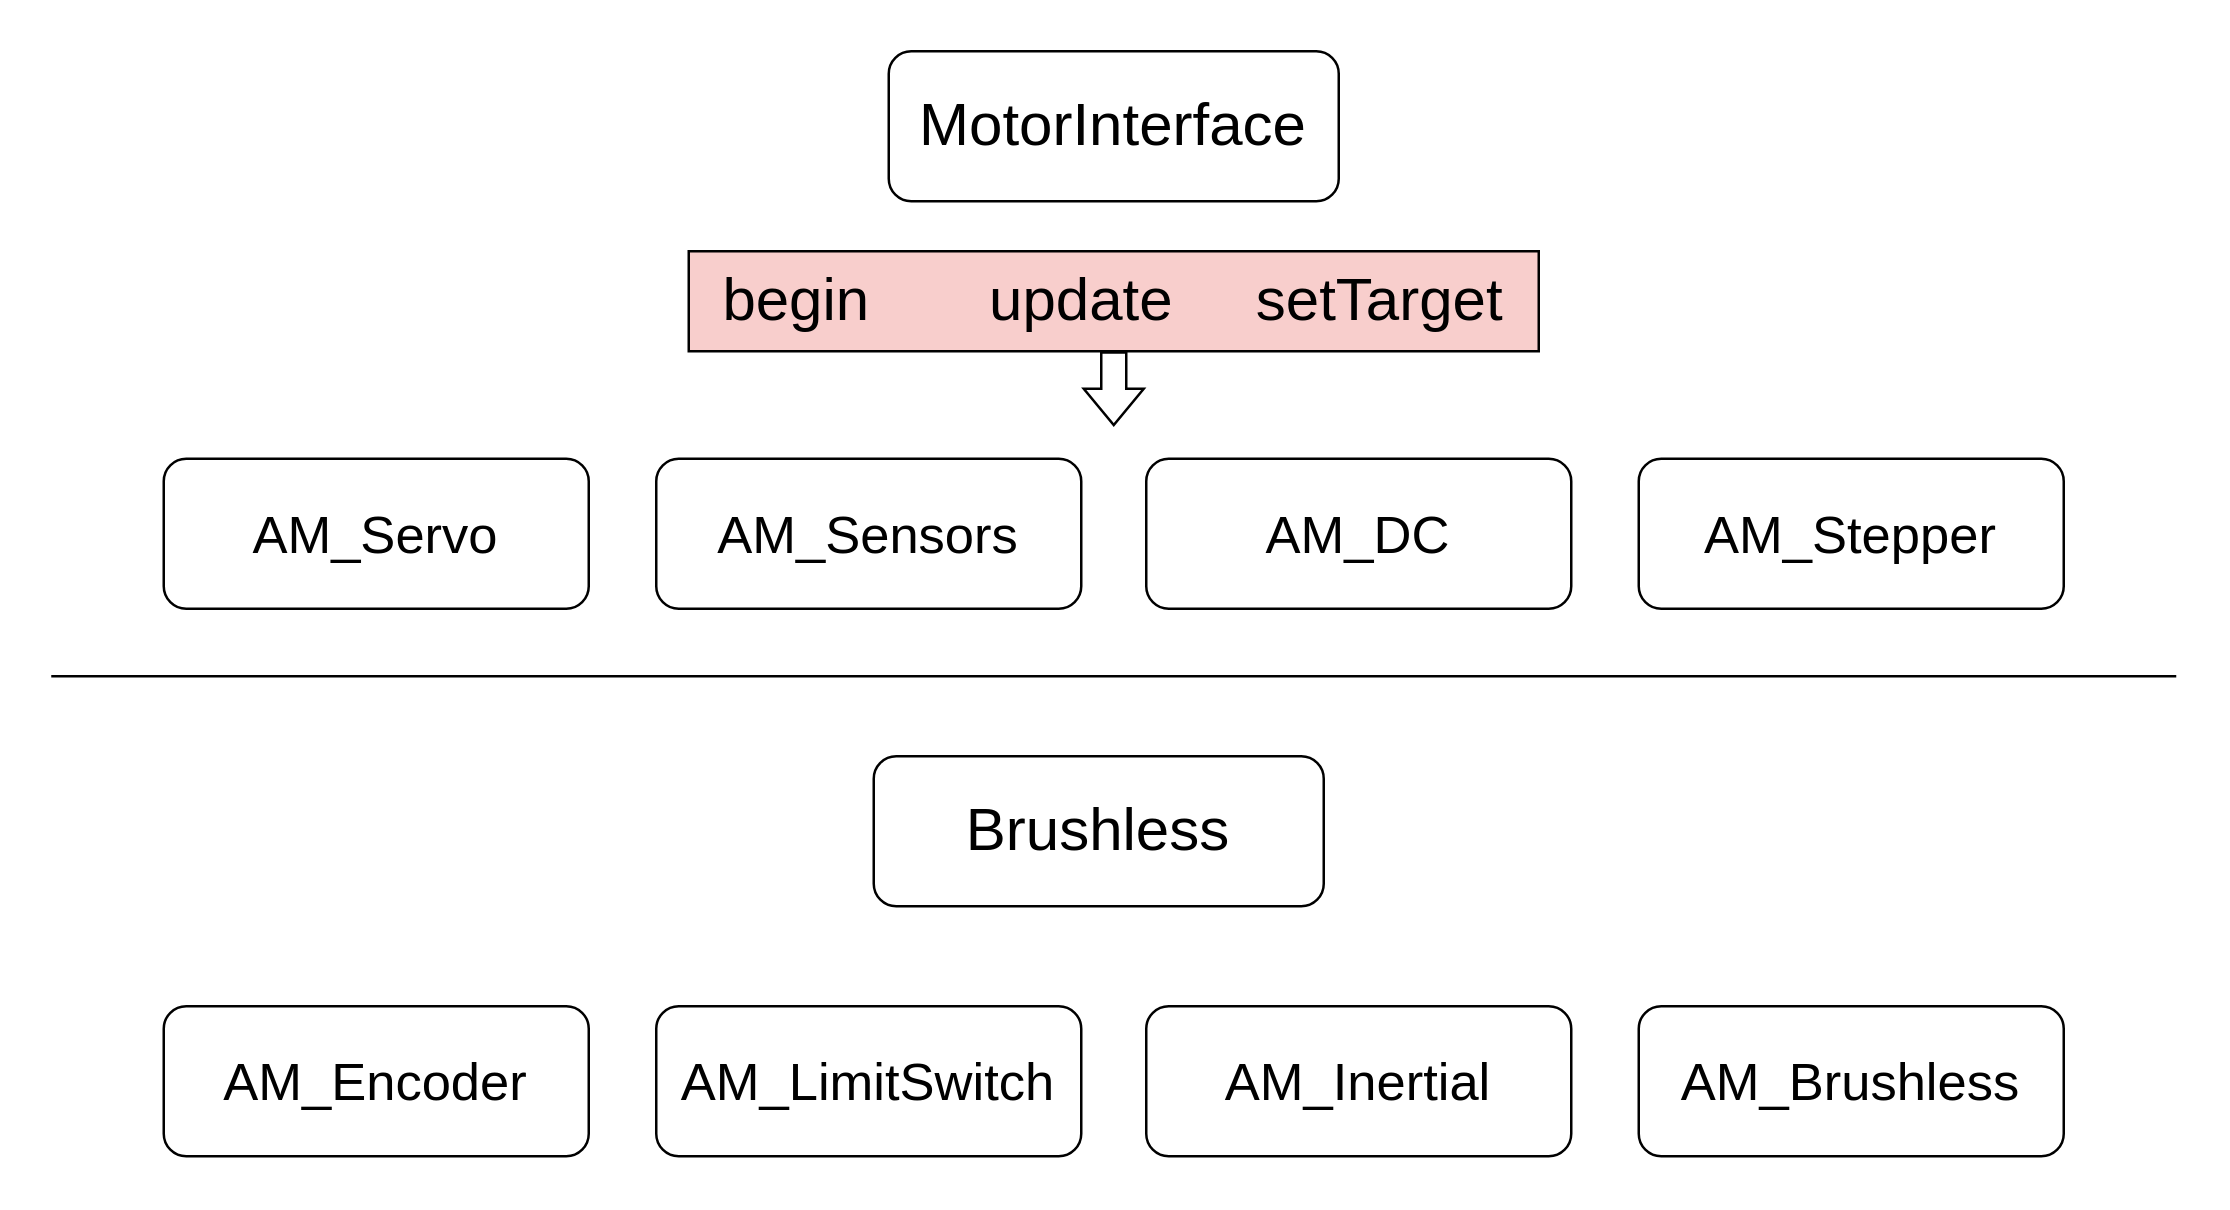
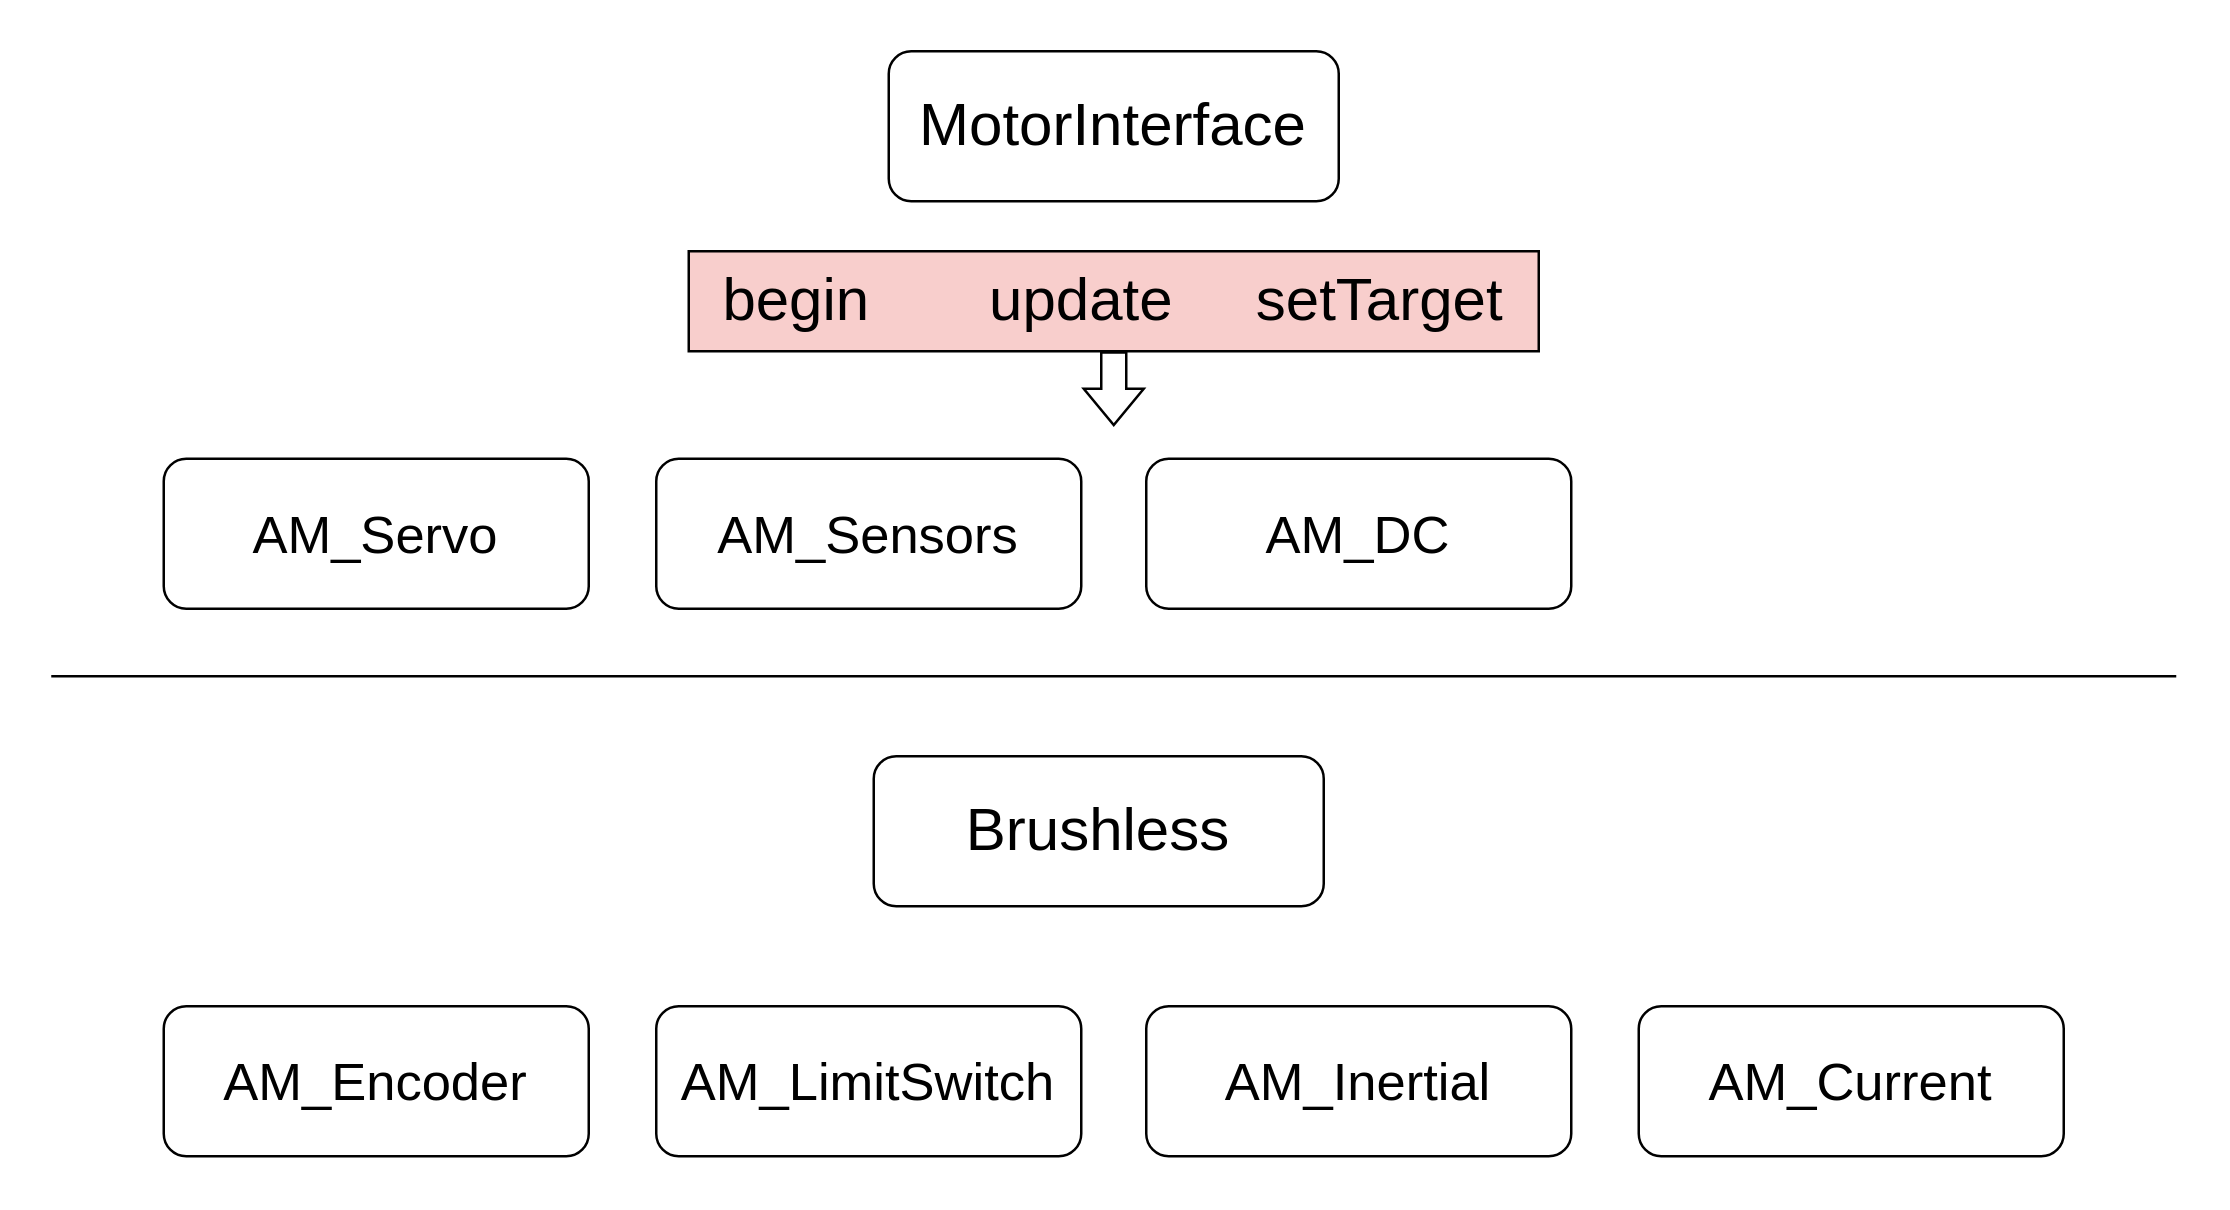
(1851, 534) -> none
(1851, 1081) -> (1851, 1081)
